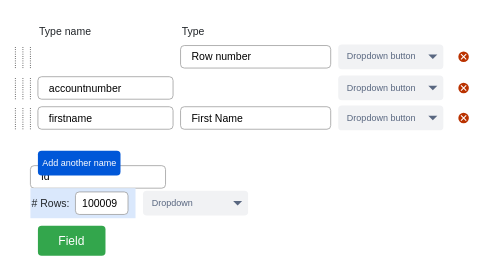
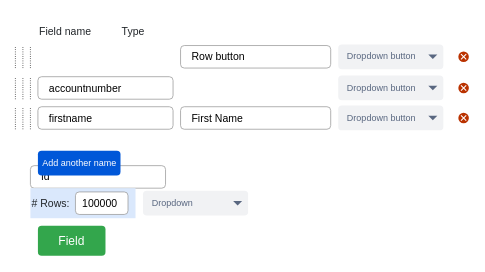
(203, 30) -> (143, 30)
(64, 31) -> (64, 31)
(220, 57) -> (220, 57)
(100, 203) -> (100, 203)
